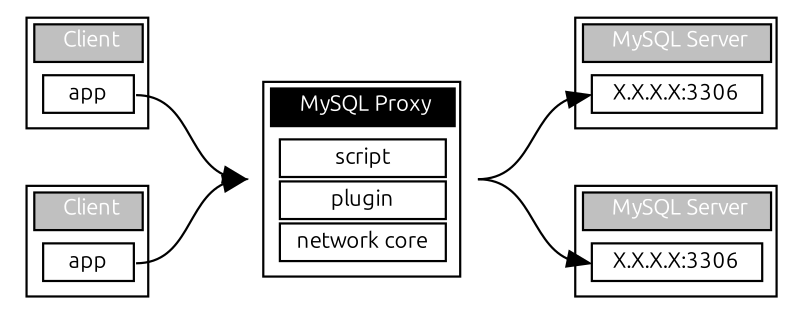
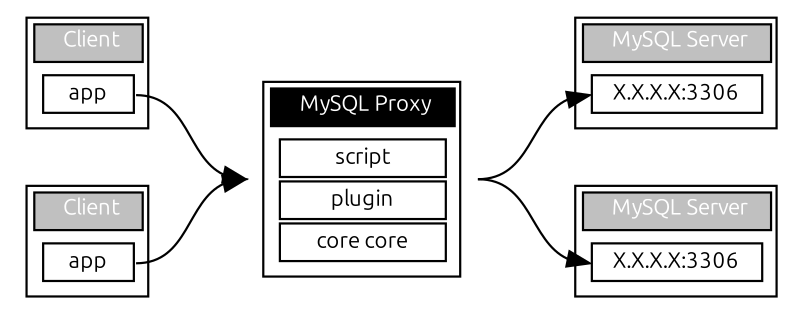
(363, 241) -> (363, 241)
